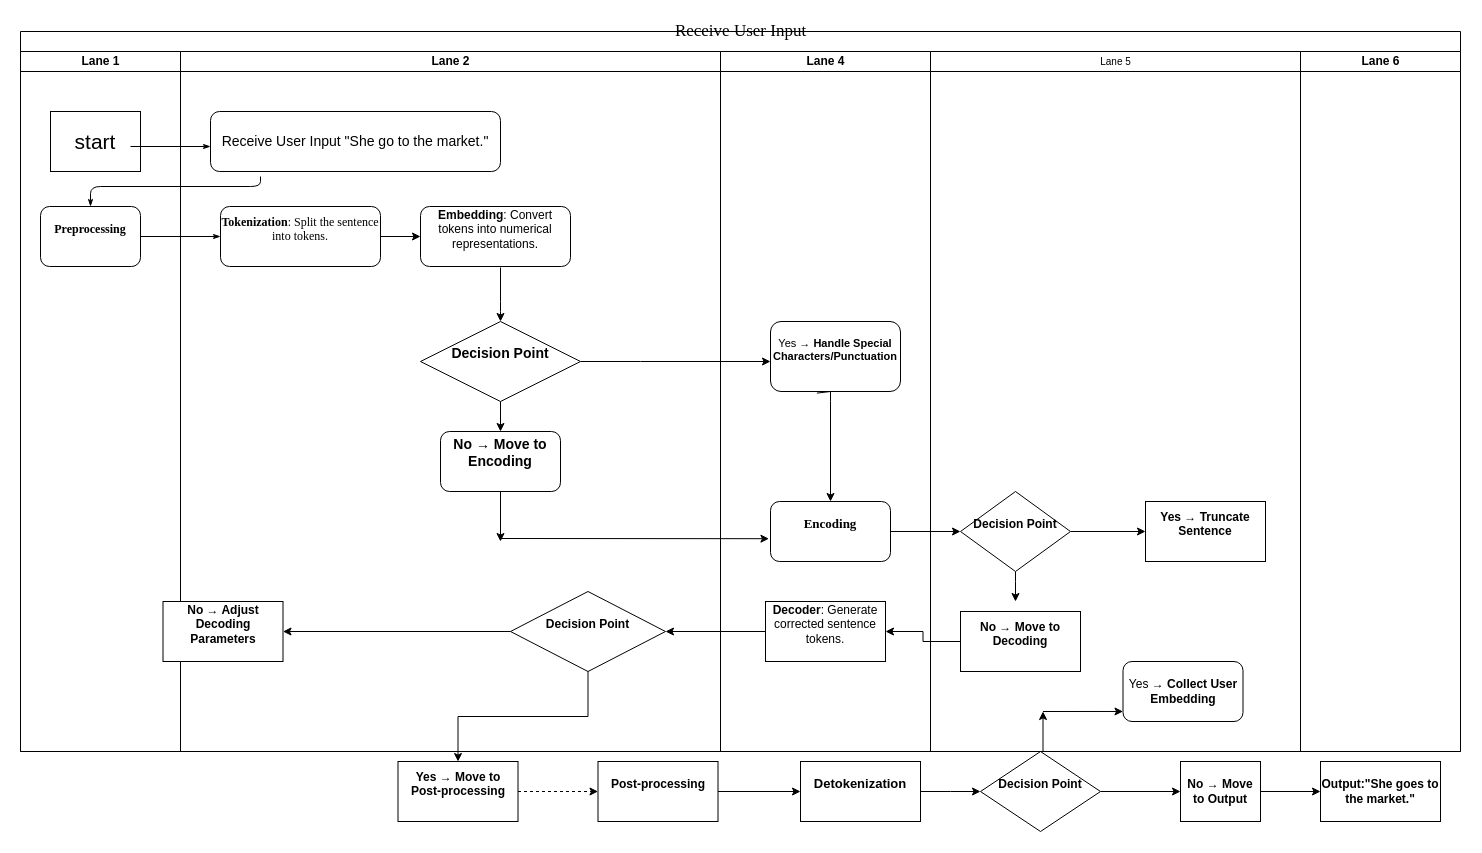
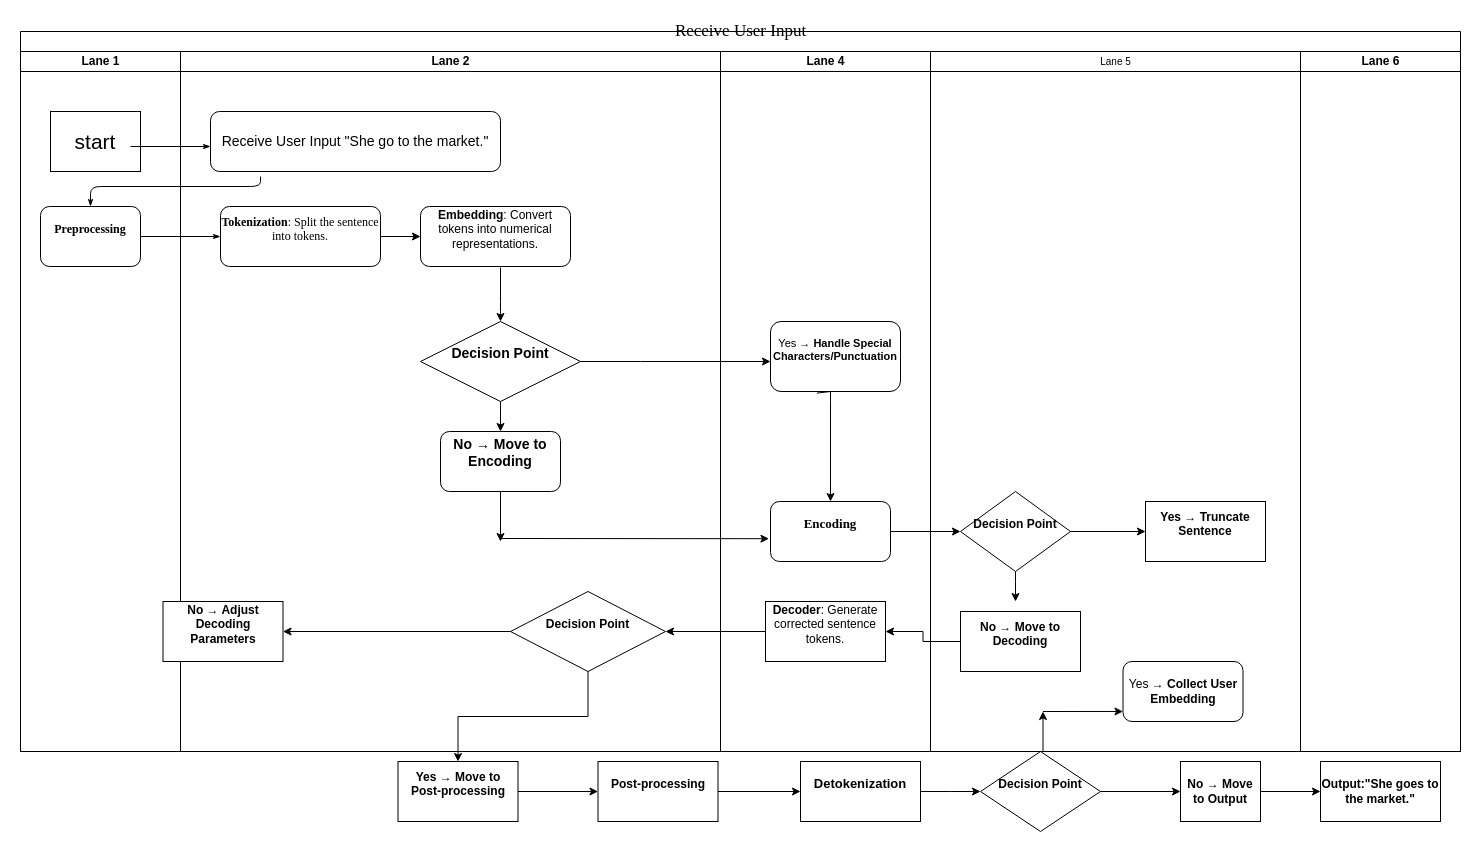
(554, 792) -> (554, 792)
